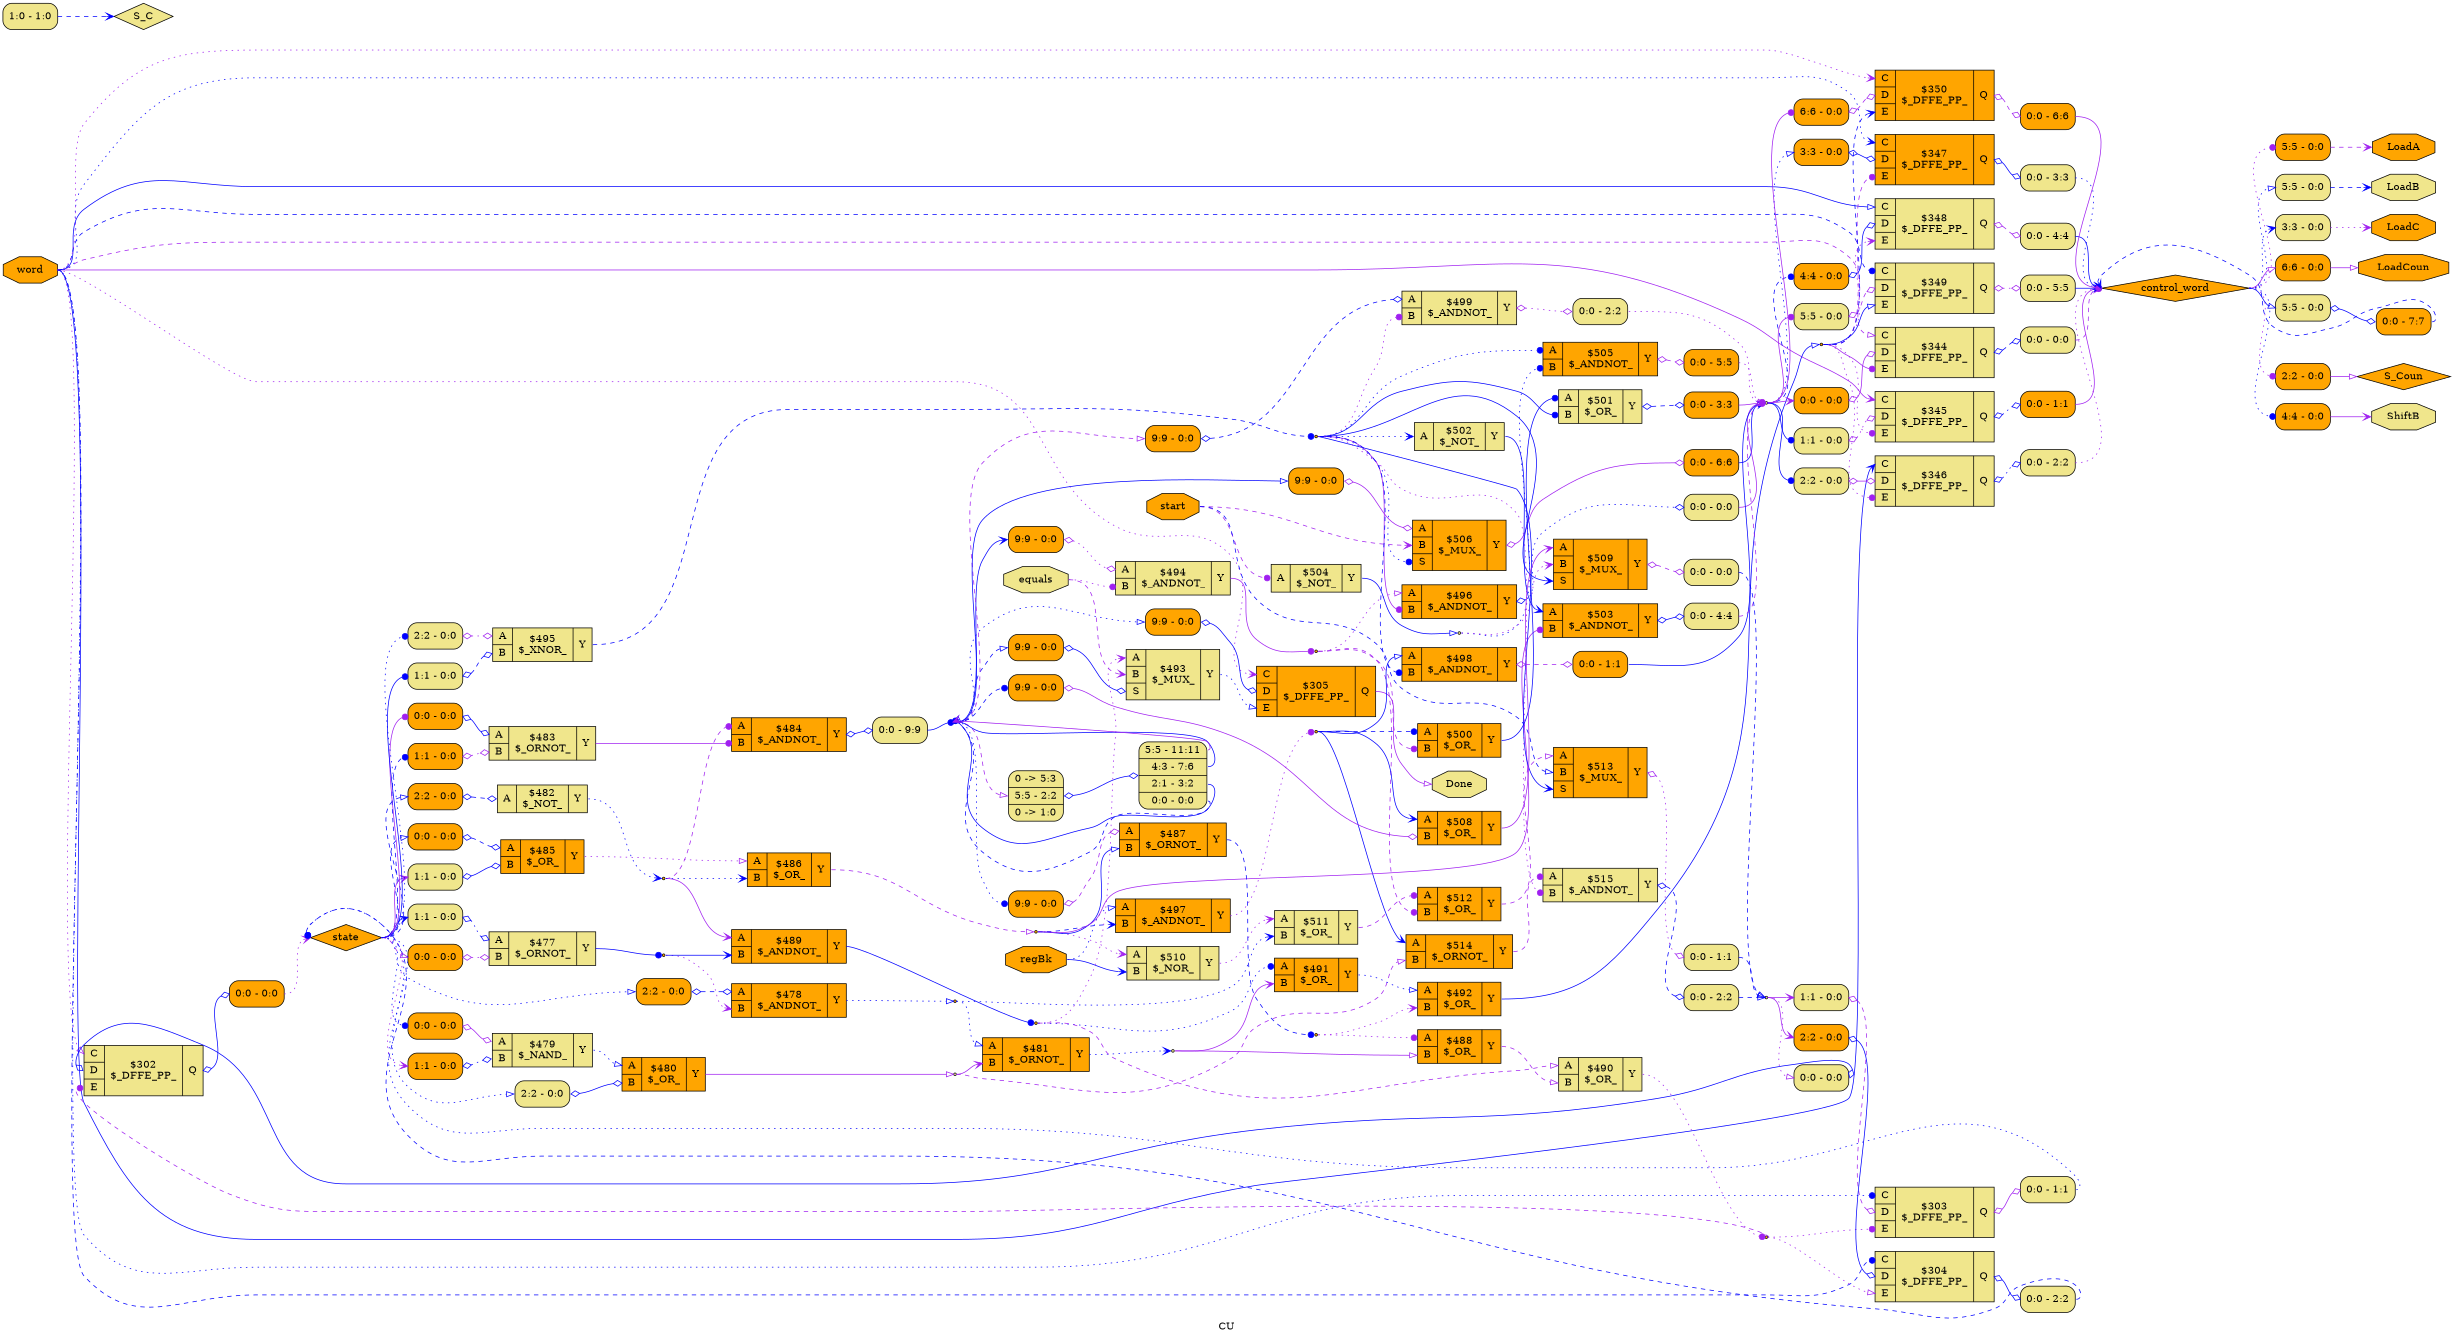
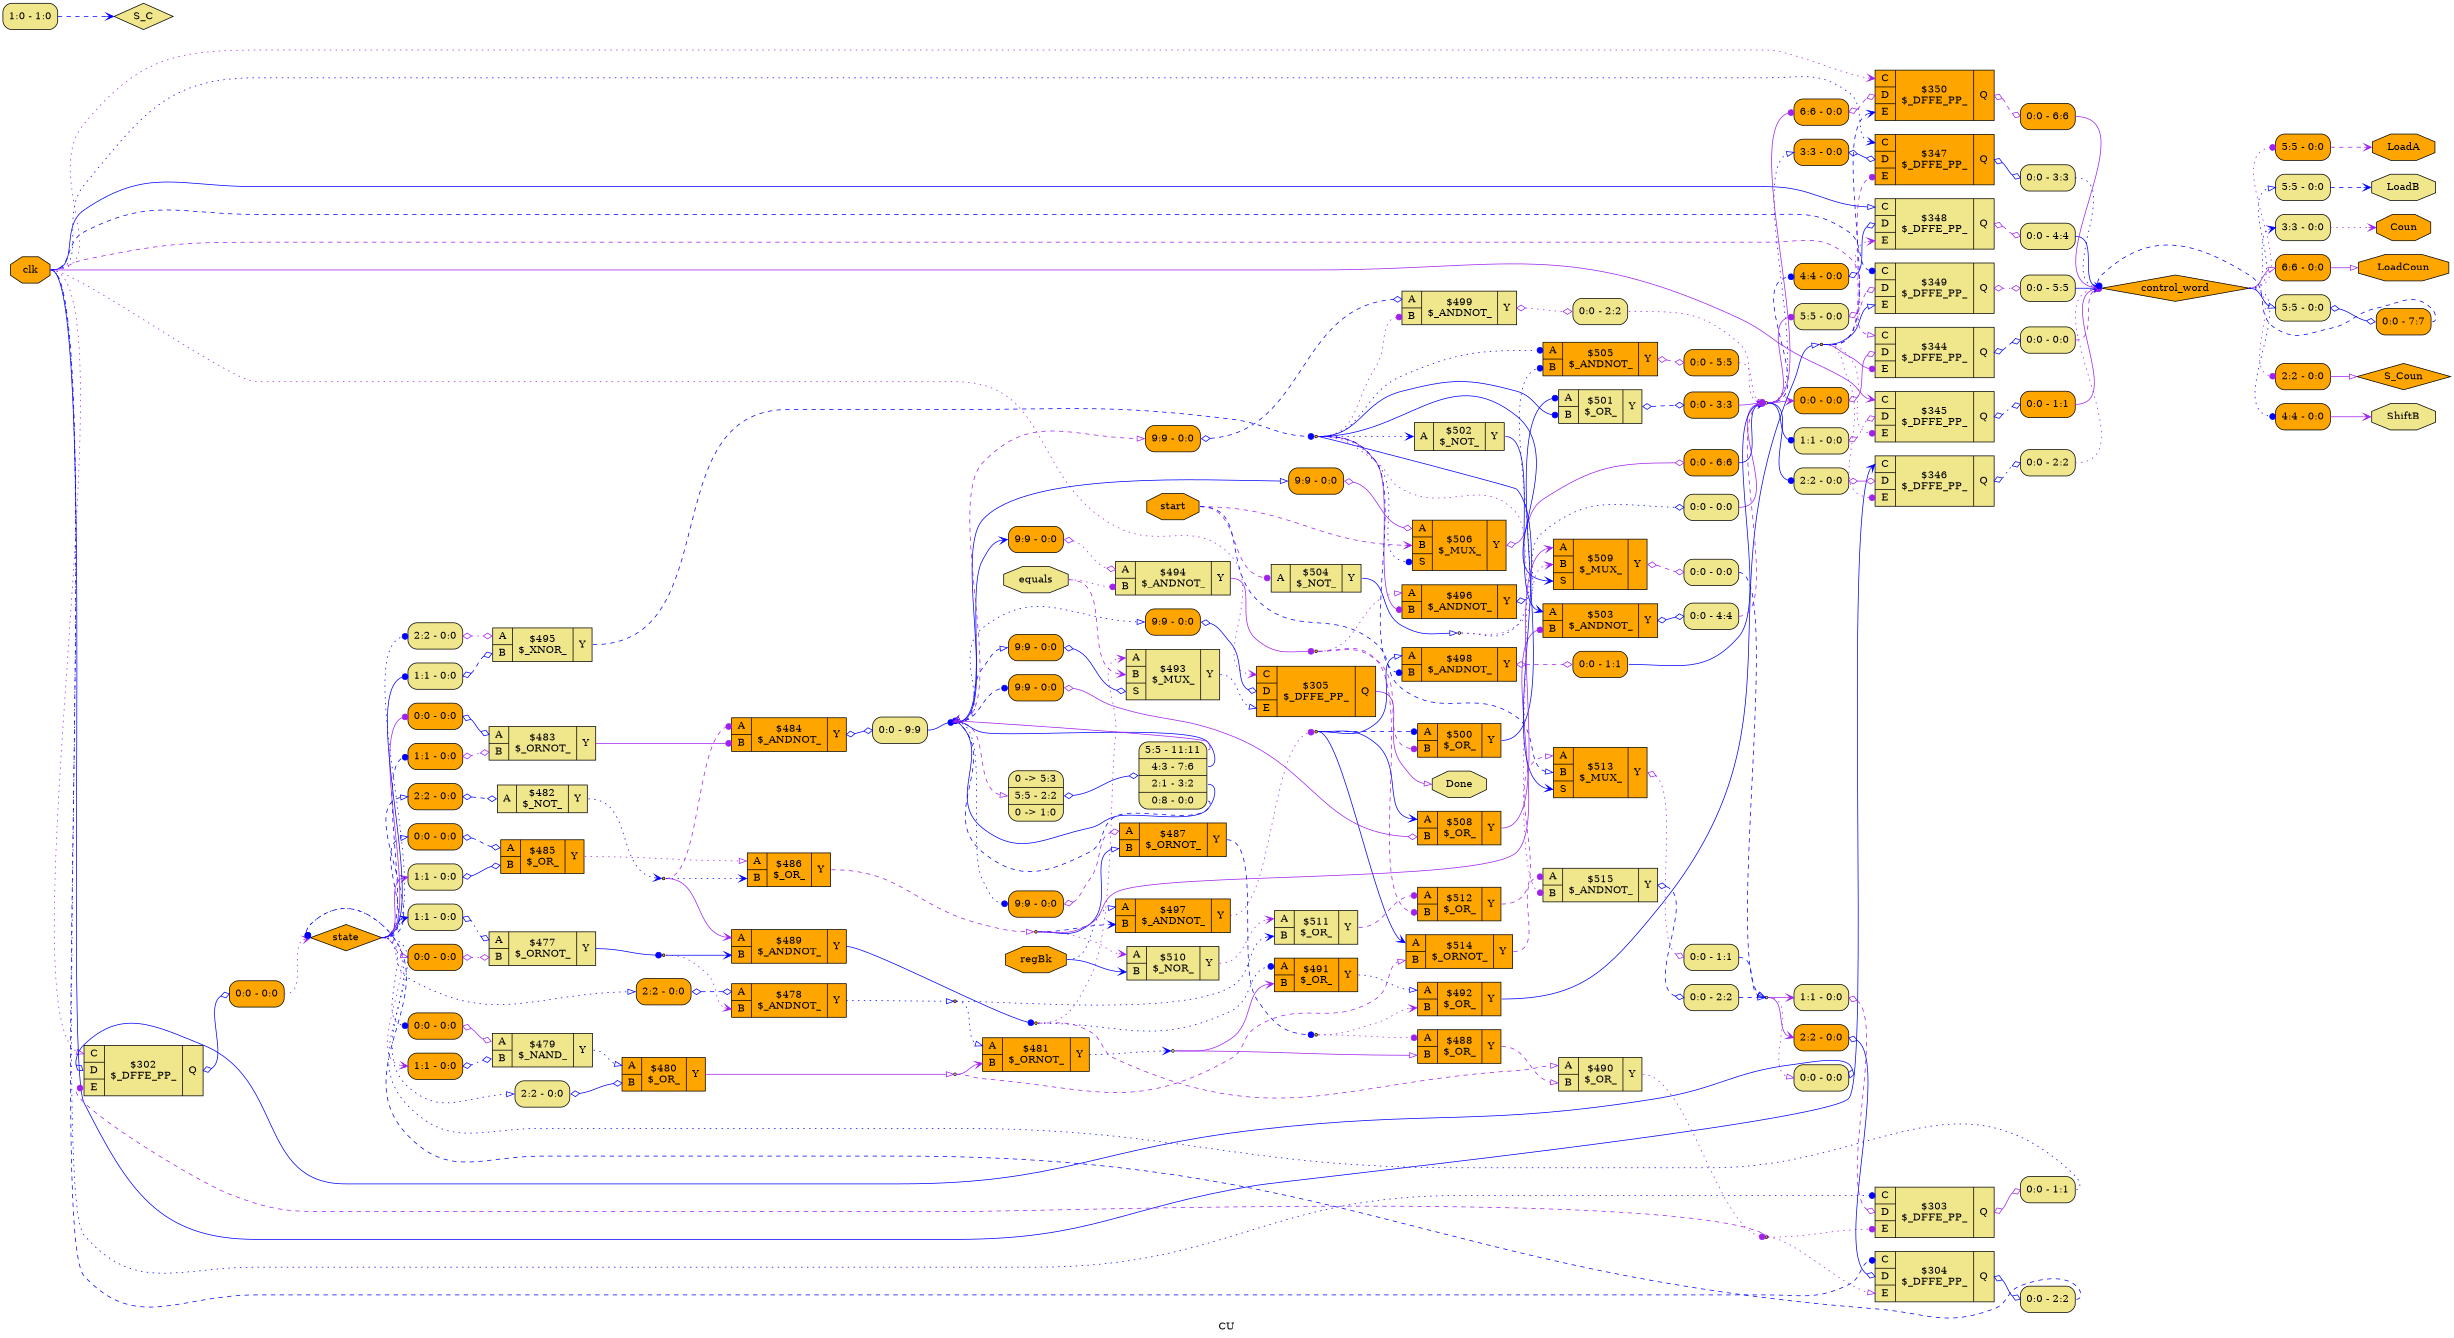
(2404, 228) -> (2404, 228)
(30, 270) -> (30, 270)
(2281, 331) -> (2281, 331)
(1173, 800) -> (1173, 800)
